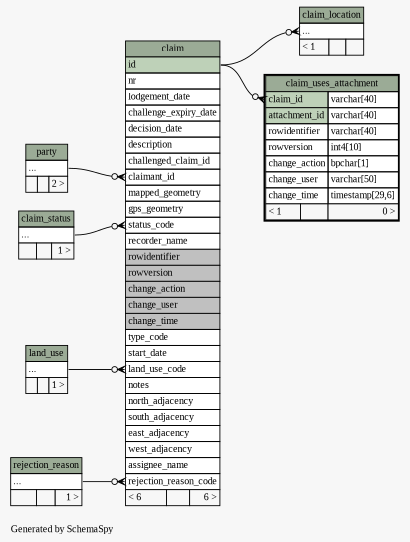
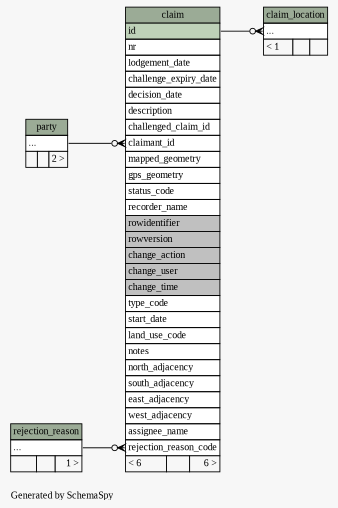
(332, 148) -> none
(46, 235) -> none
(46, 369) -> none
